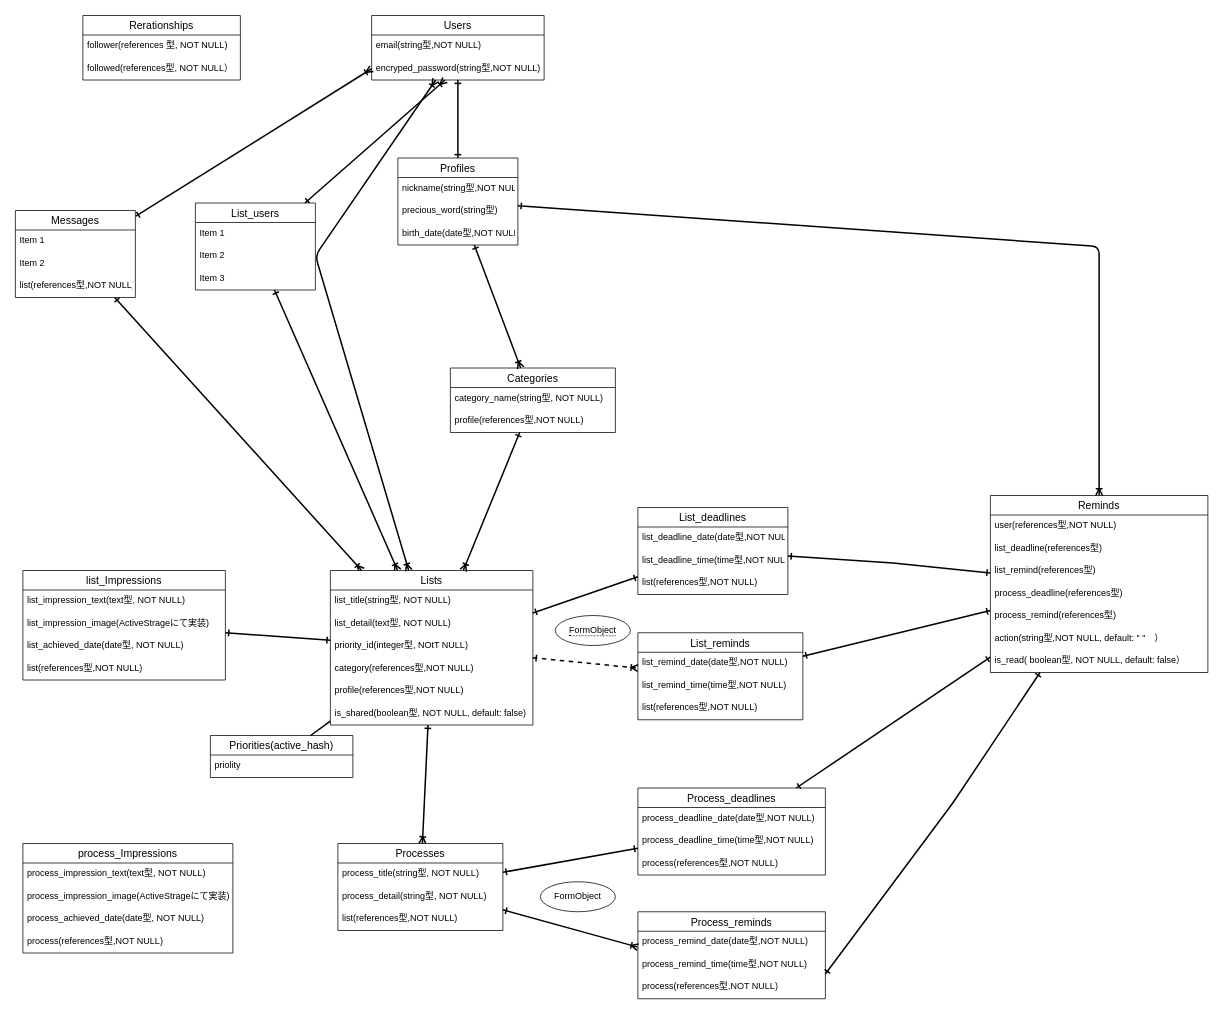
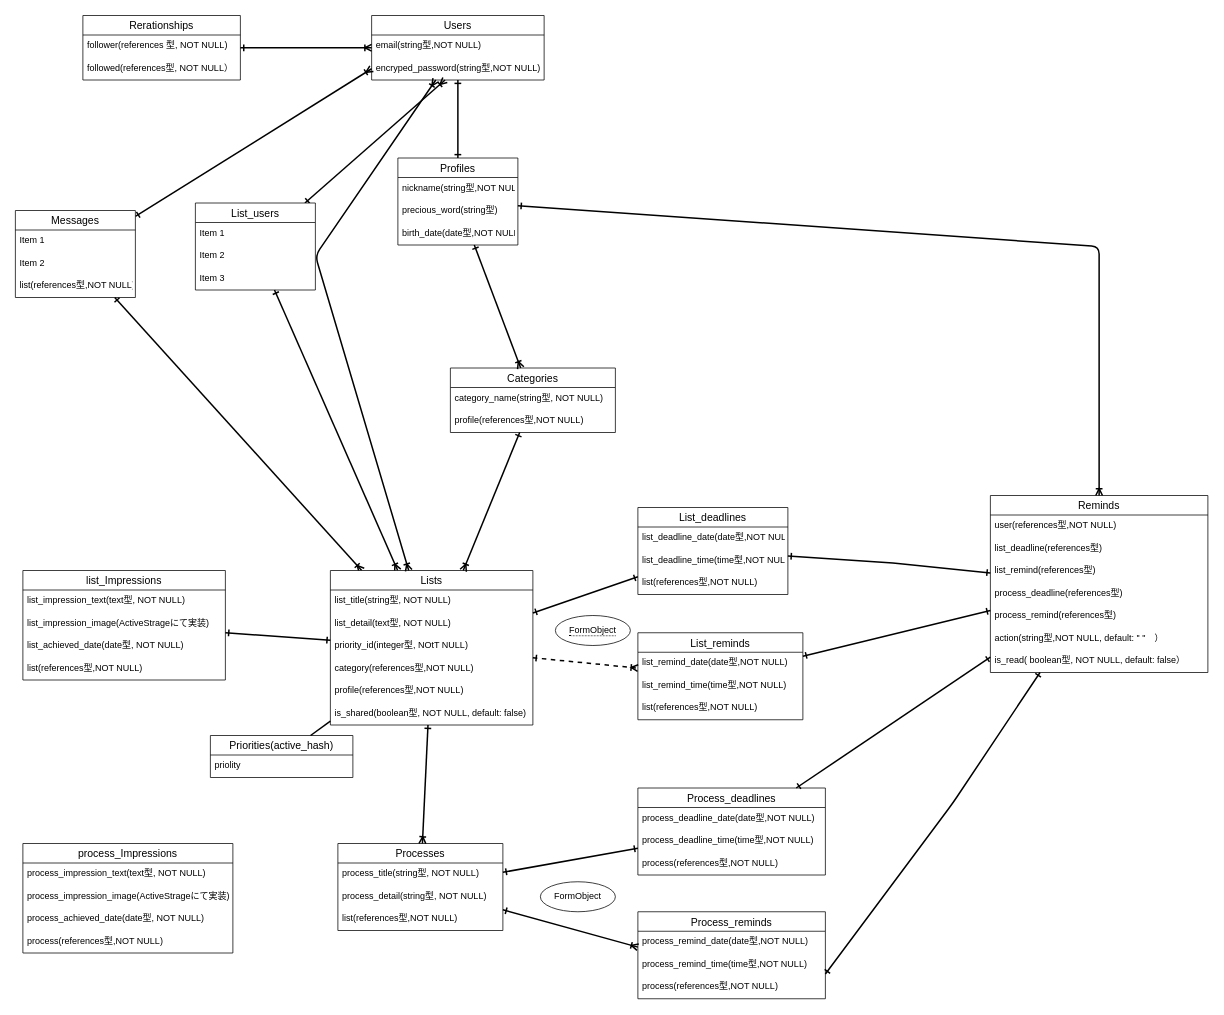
none -> (305, 48)
